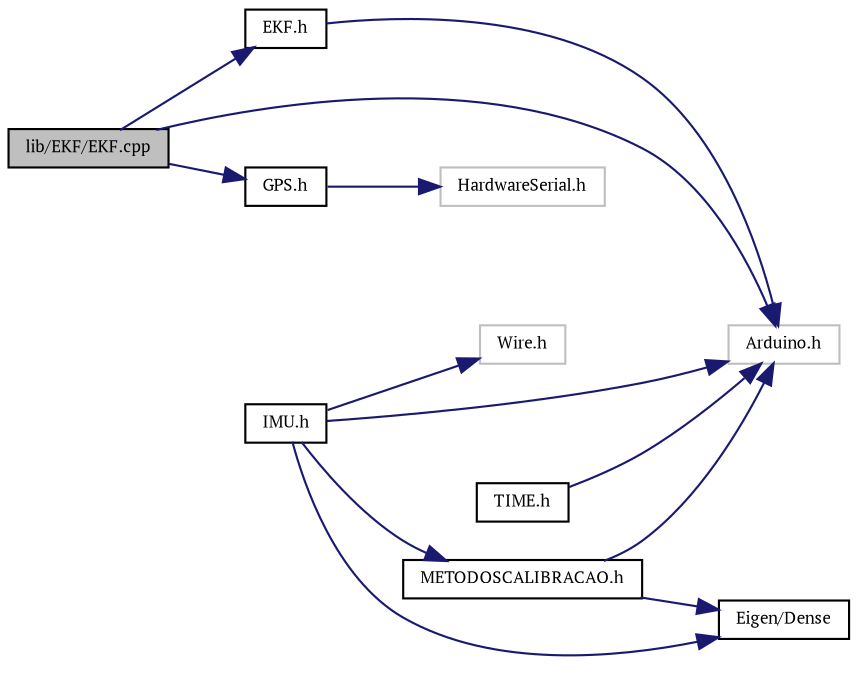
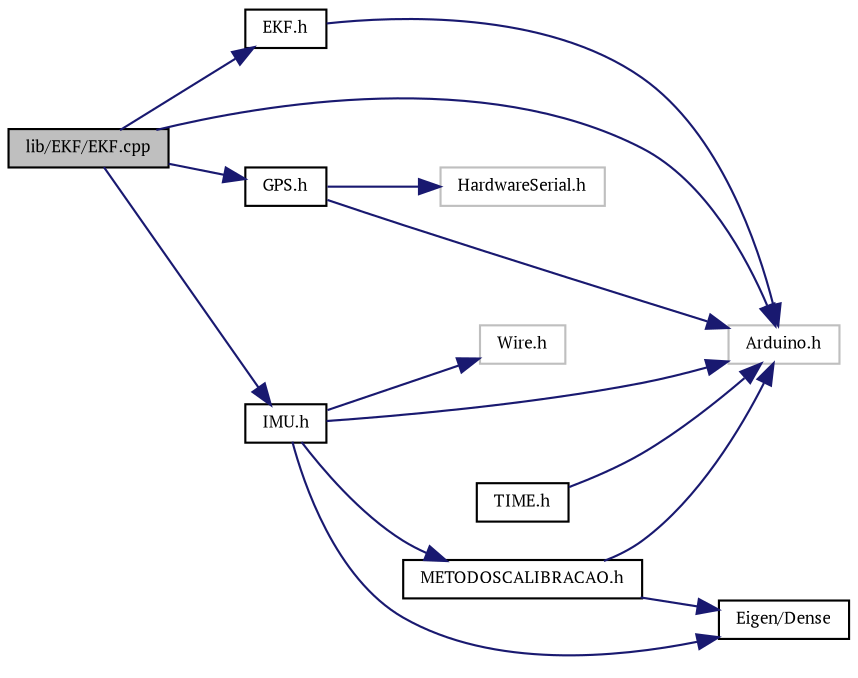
none -> (517, 262)
none -> (181, 277)
